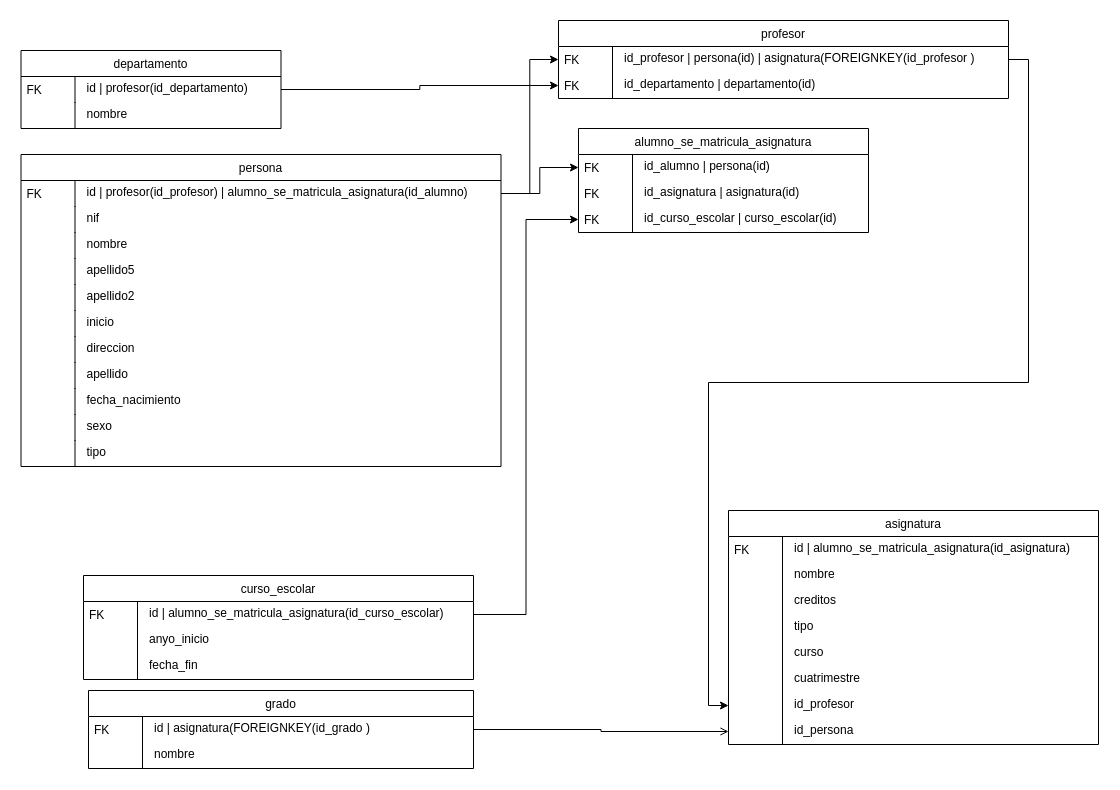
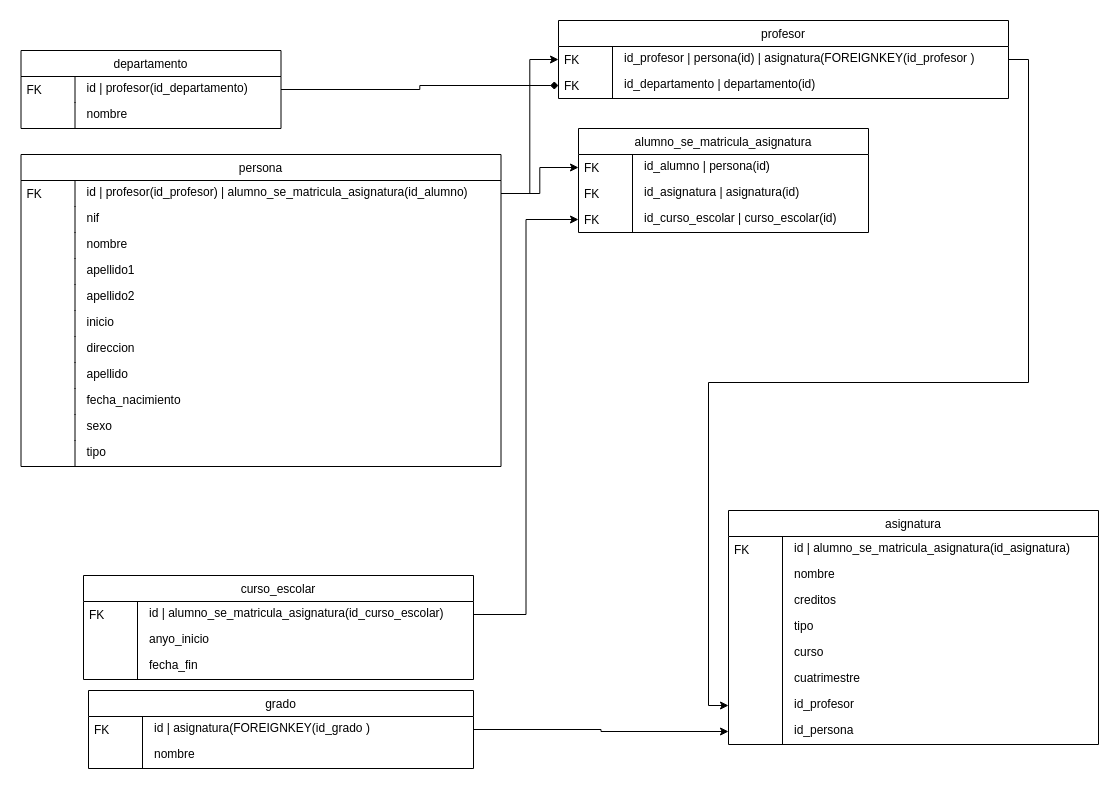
(550, 86) -> (549, 86)
(112, 270) -> (112, 270)
(721, 732) -> (720, 732)
